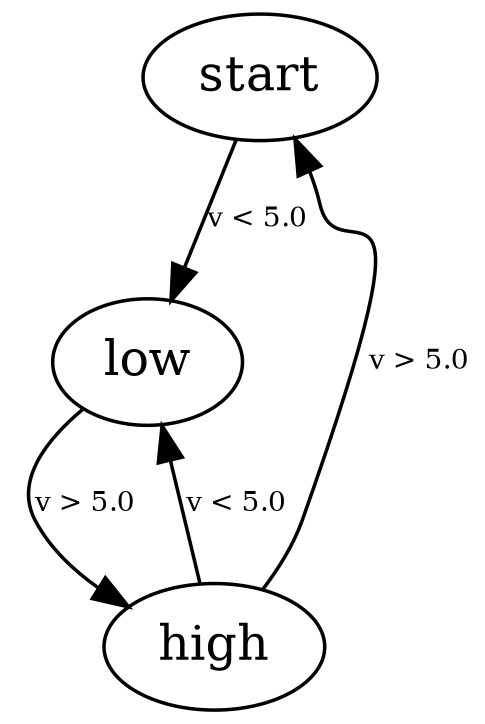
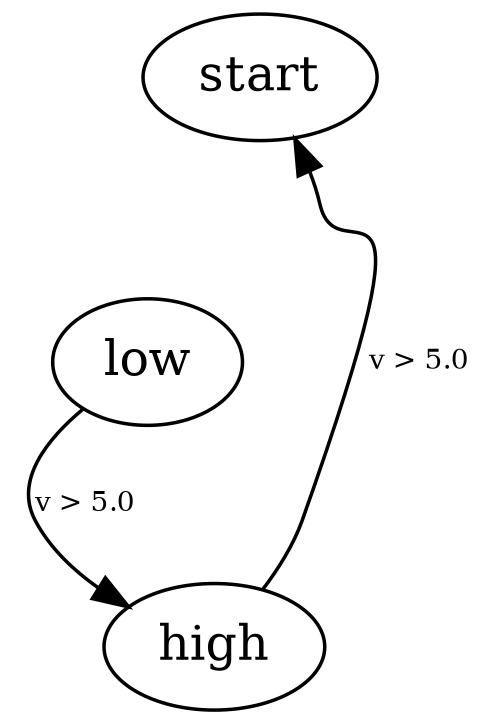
(210, 204) -> none
(185, 522) -> none
